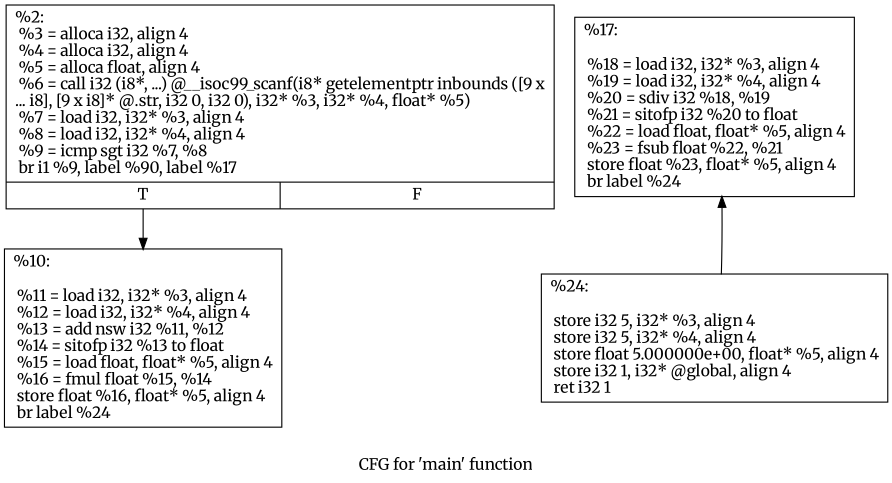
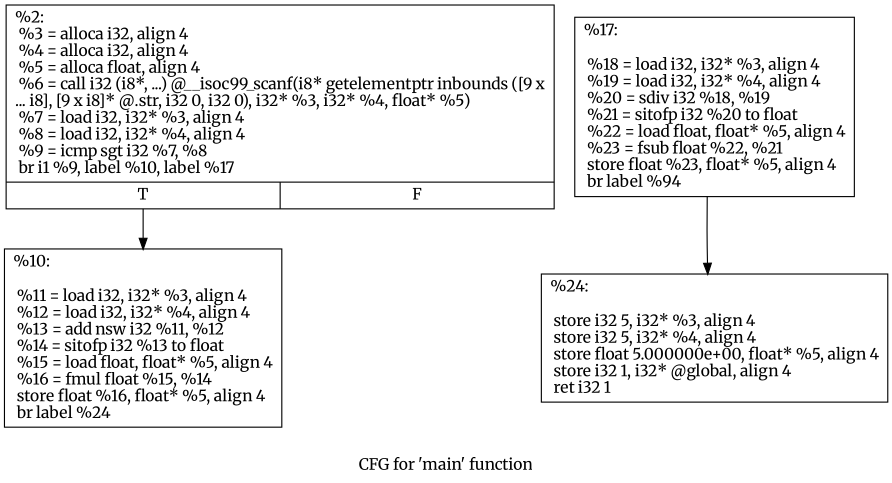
(126, 168) -> (125, 168)
(633, 182) -> (633, 182)
(722, 241) -> (707, 230)
